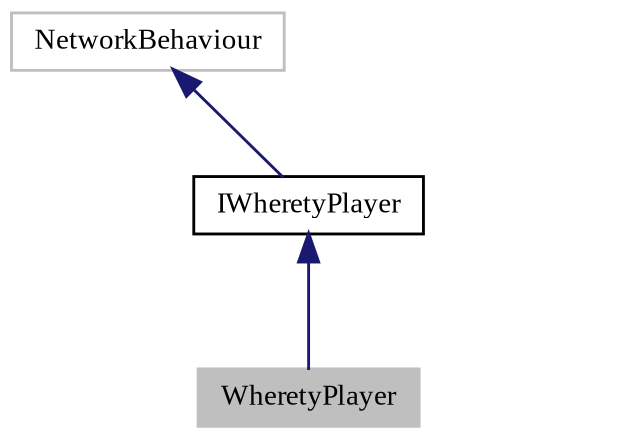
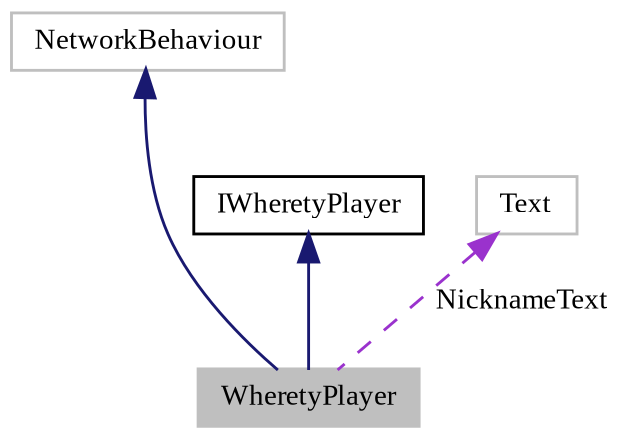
(239, 134) -> (176, 251)
none -> (527, 205)
